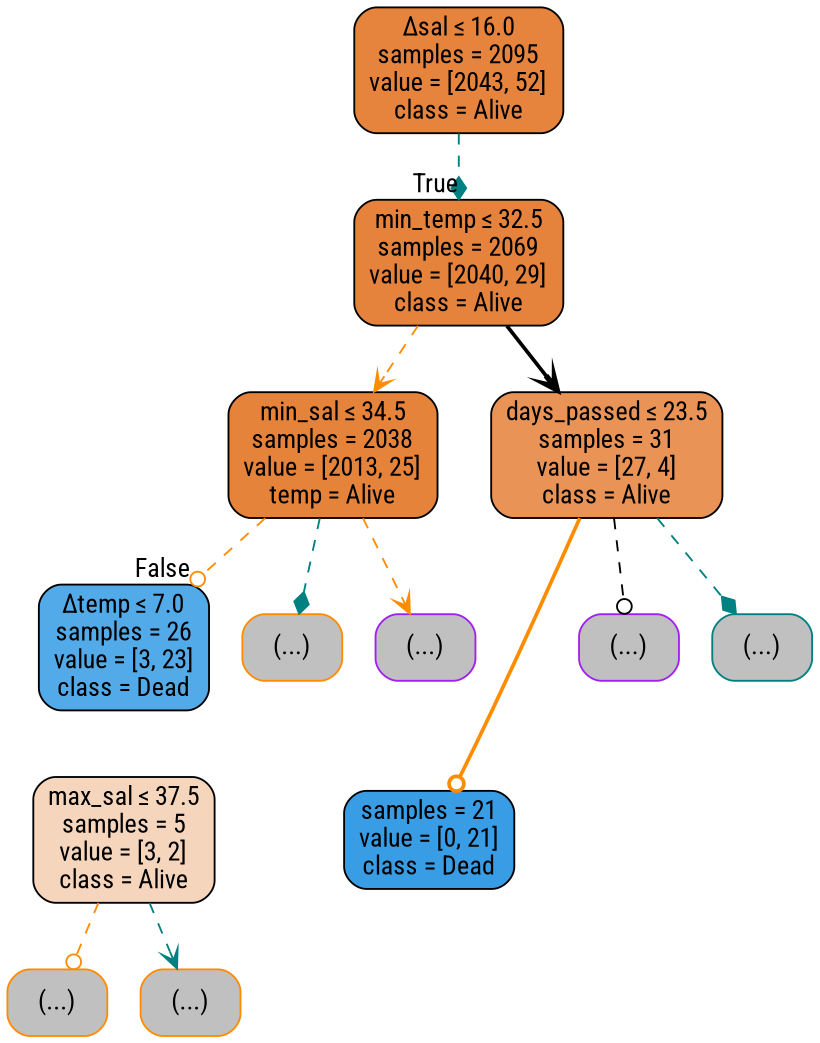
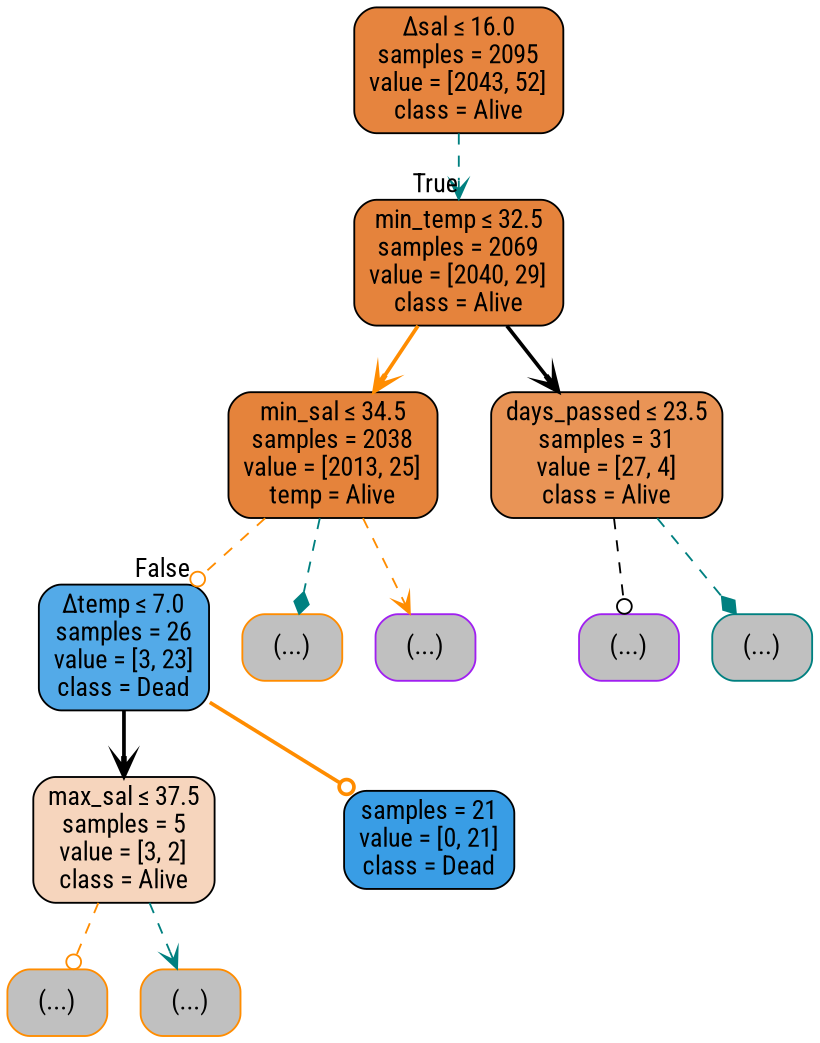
(459, 157) -> (459, 157)
(401, 351) -> (401, 351)
(521, 648) -> (275, 743)
none -> (124, 734)
